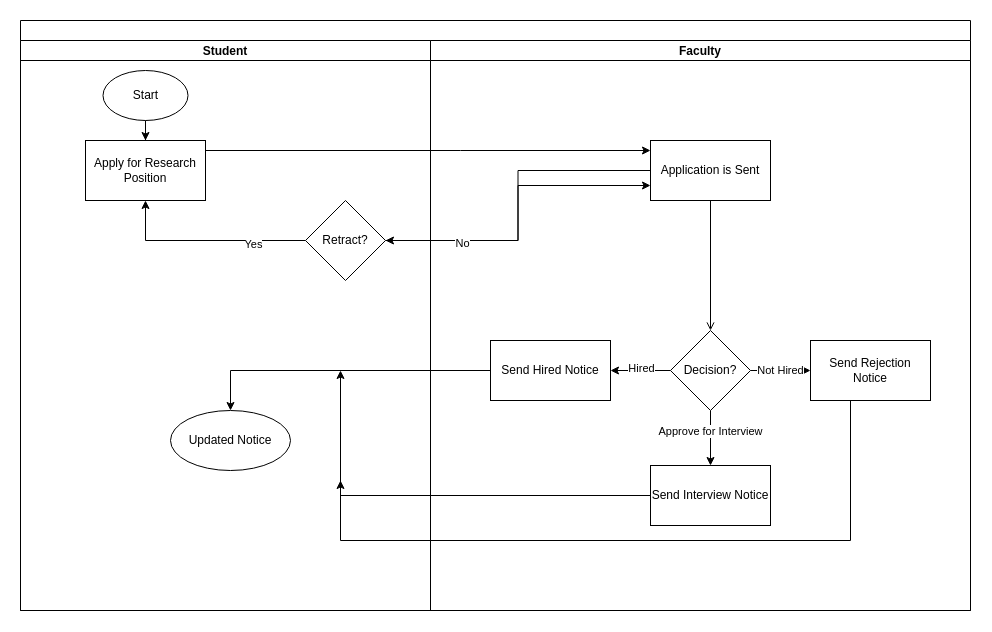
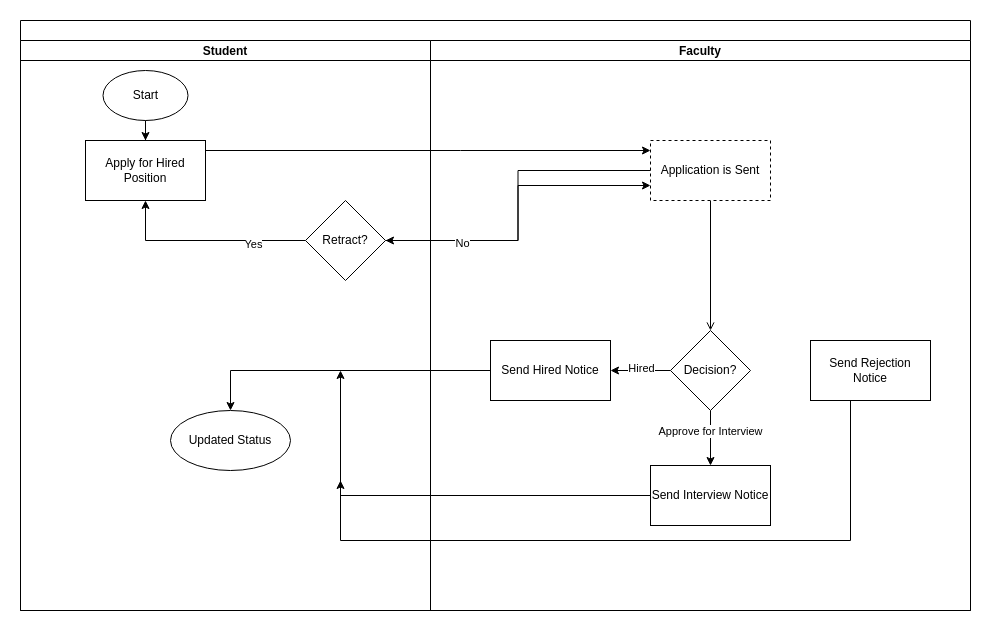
(146, 171) -> (146, 171)
(711, 171) -> (711, 171)
(777, 371) -> none
(231, 441) -> (231, 441)
